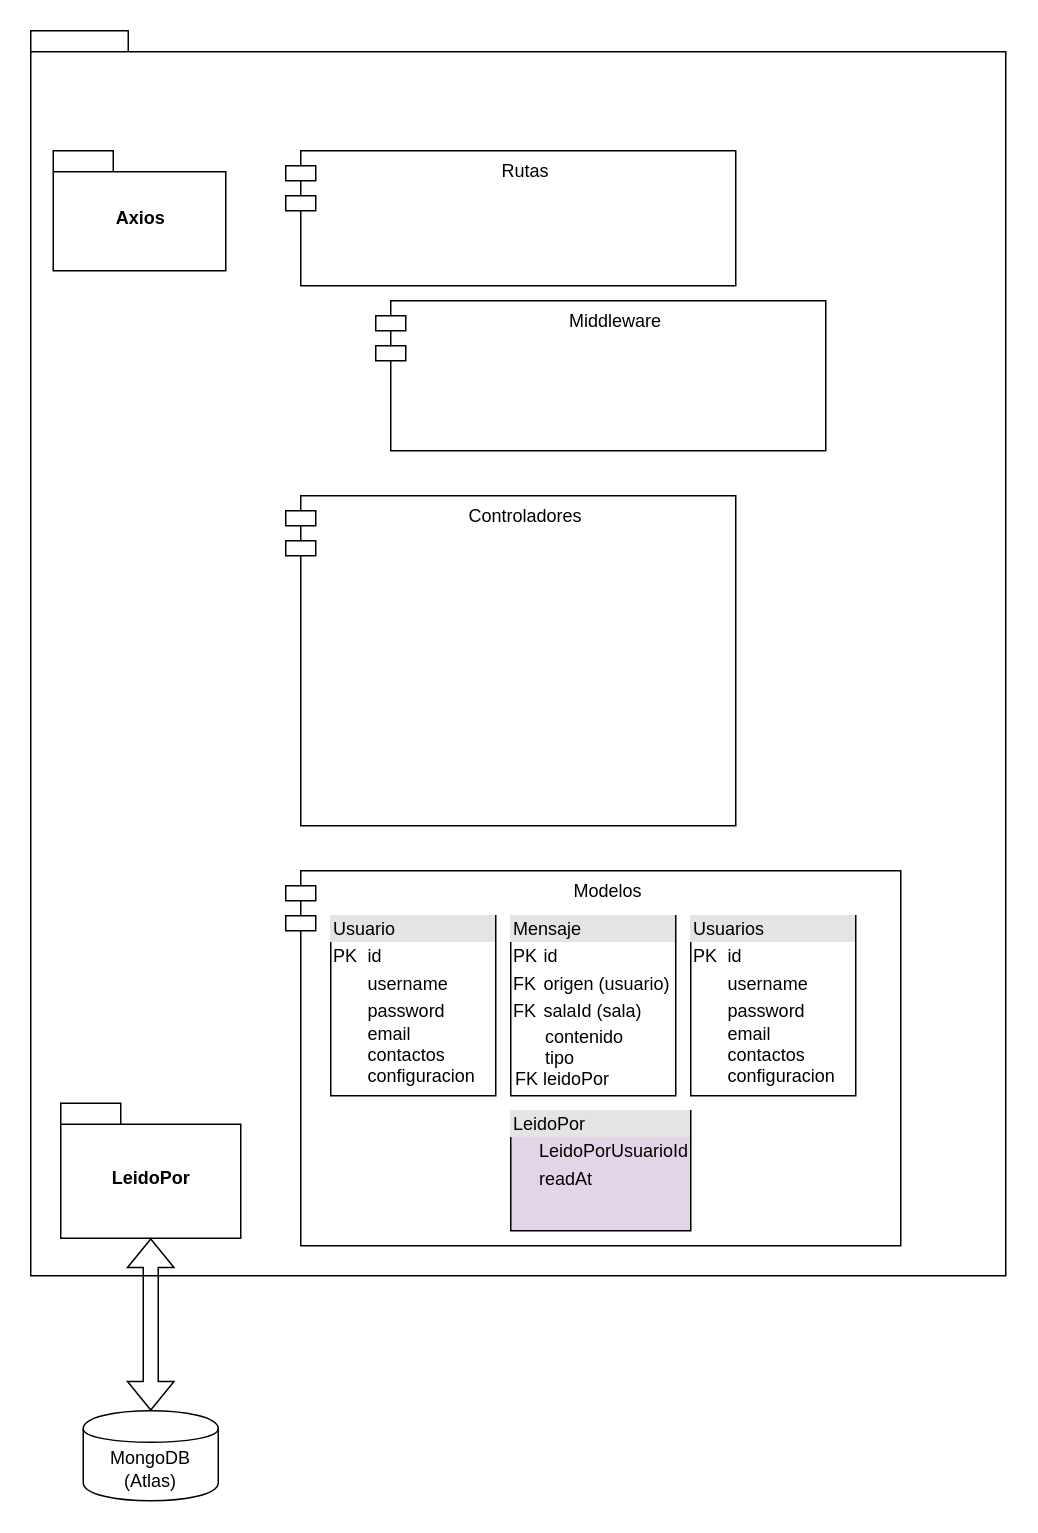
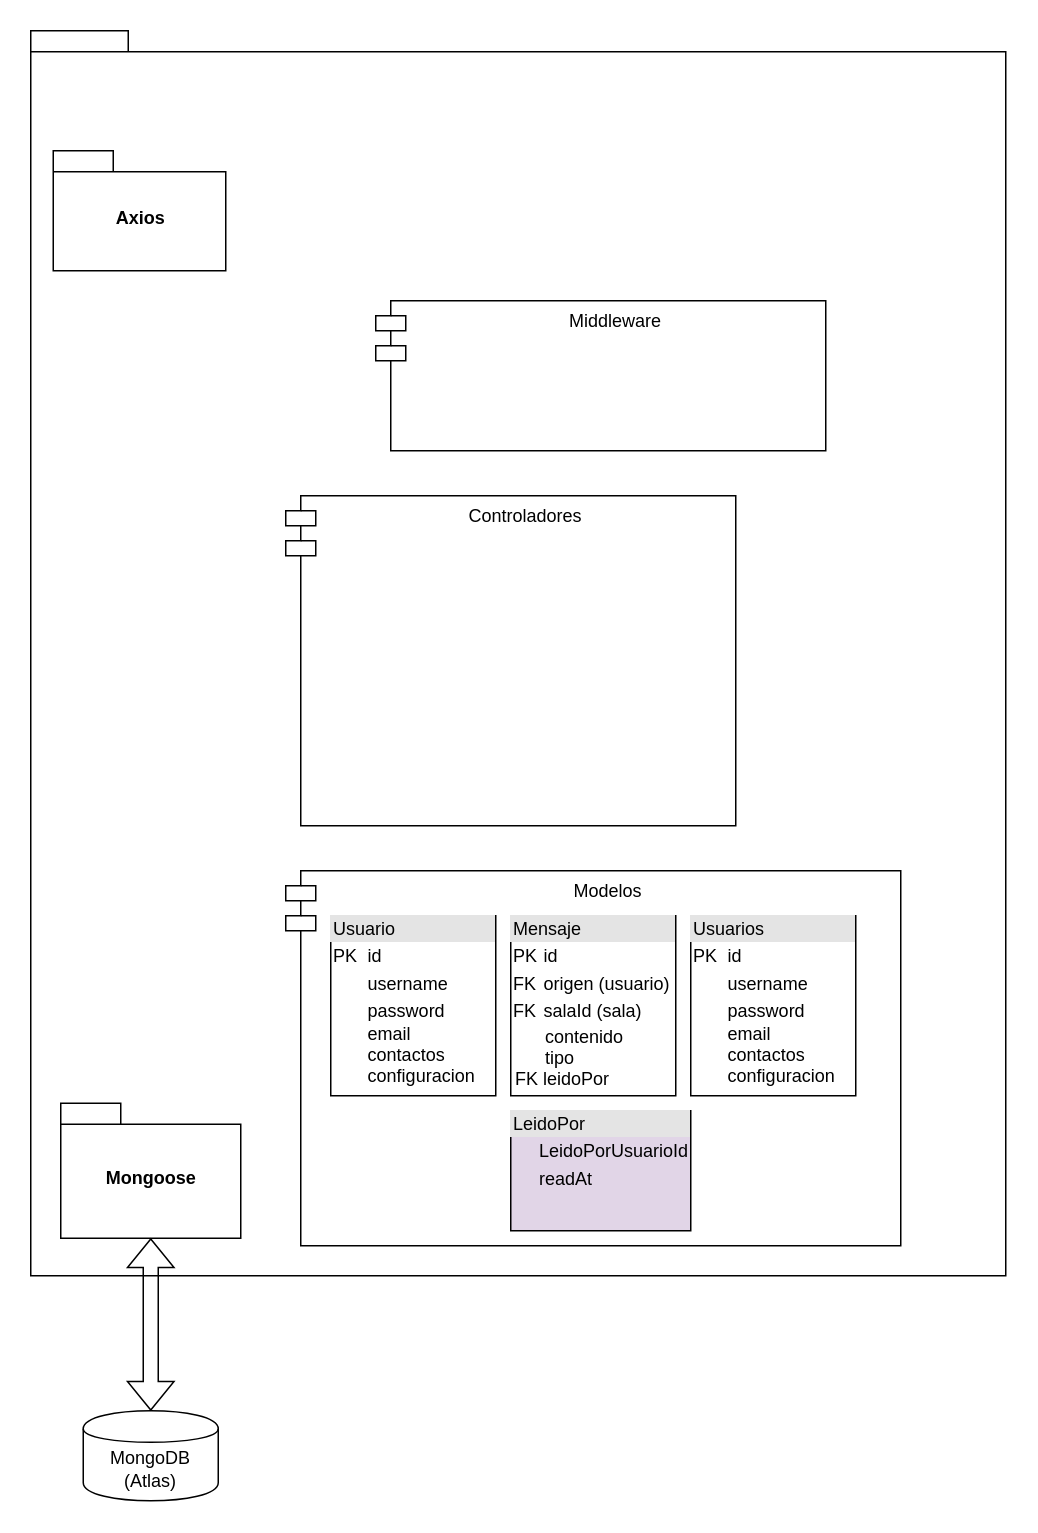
(511, 218) -> none
(152, 1178) -> (152, 1178)
